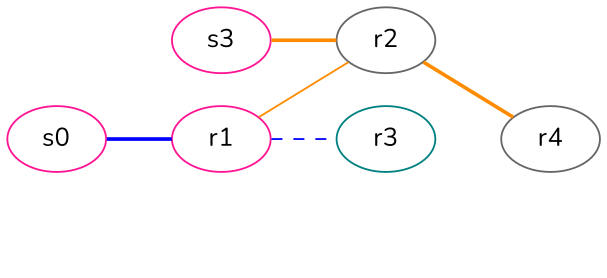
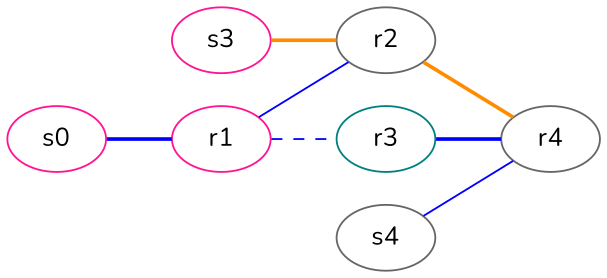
(304, 90) -> (304, 90)
none -> (469, 139)
none -> (386, 238)
